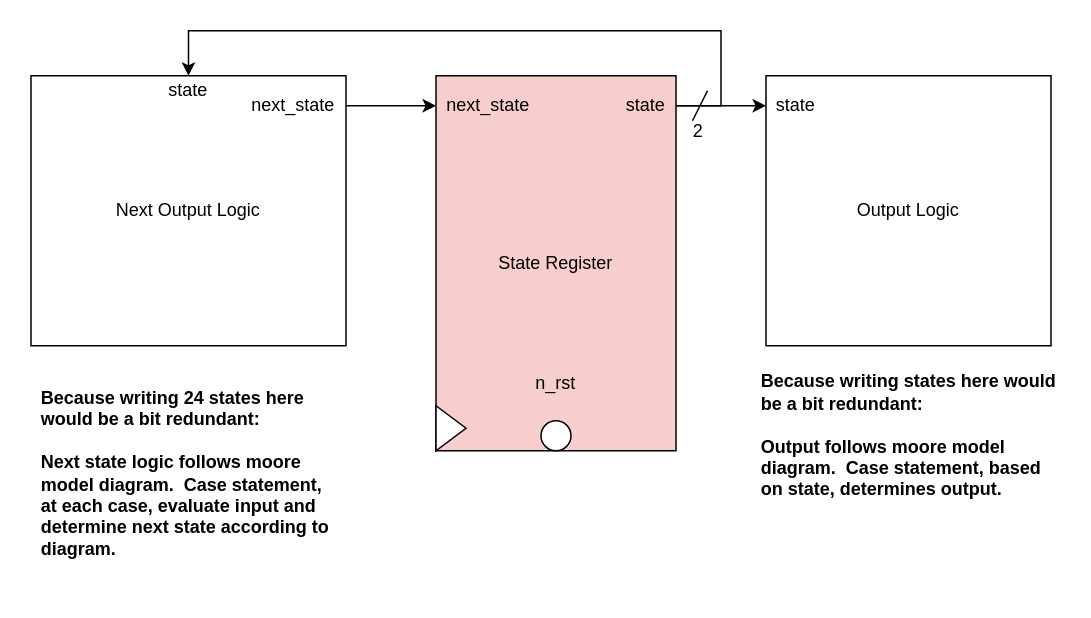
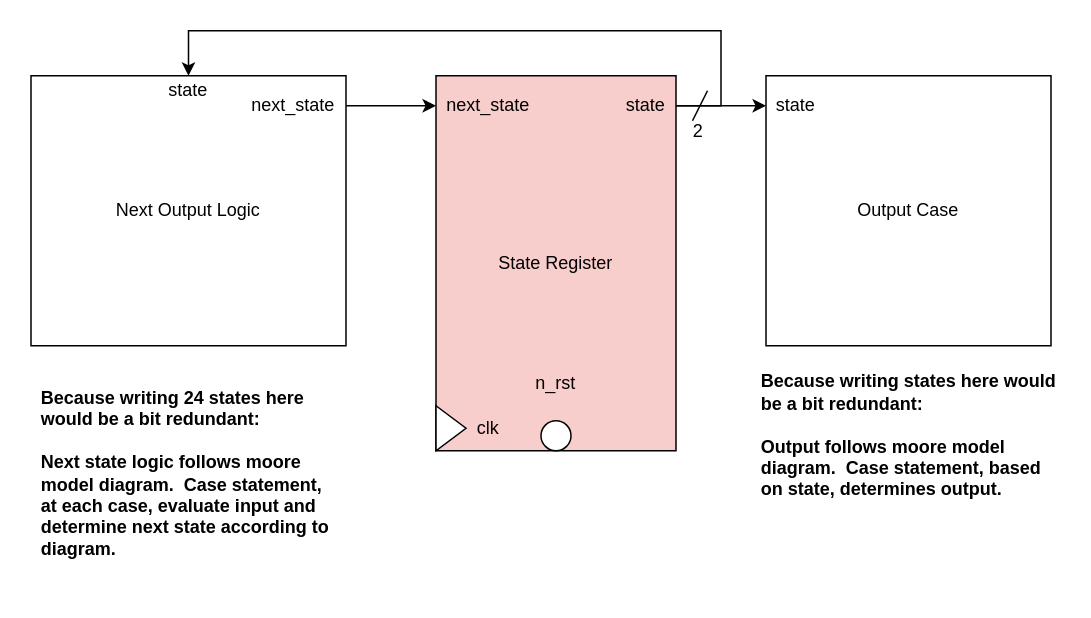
(908, 211) -> (908, 211)
none -> (488, 428)
